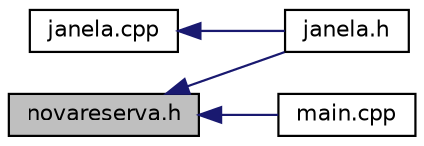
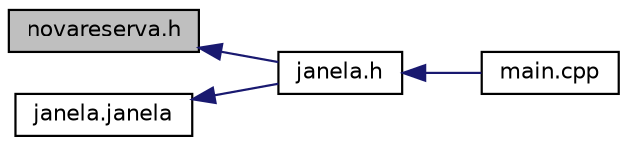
(104, 31) -> (104, 115)
(250, 115) -> (453, 73)
